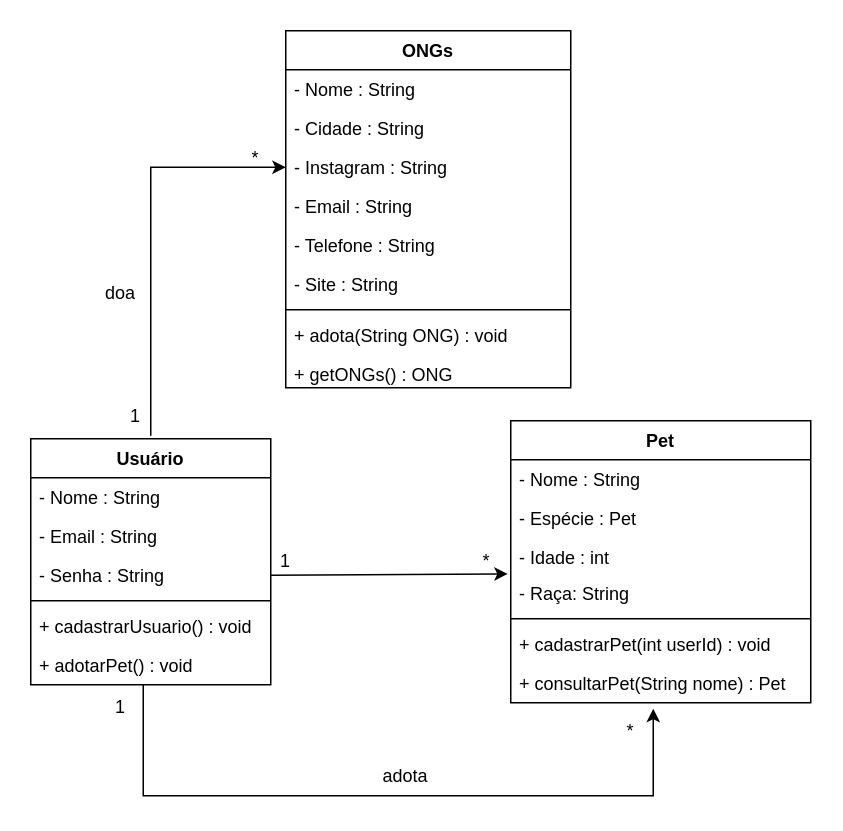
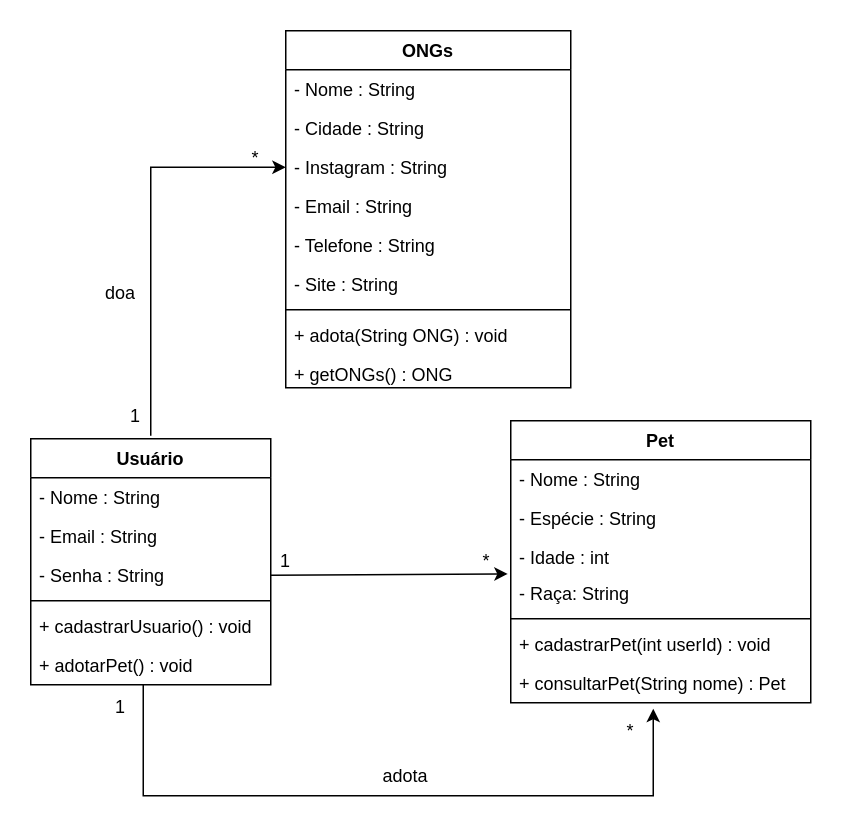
(584, 520) -> (596, 520)
